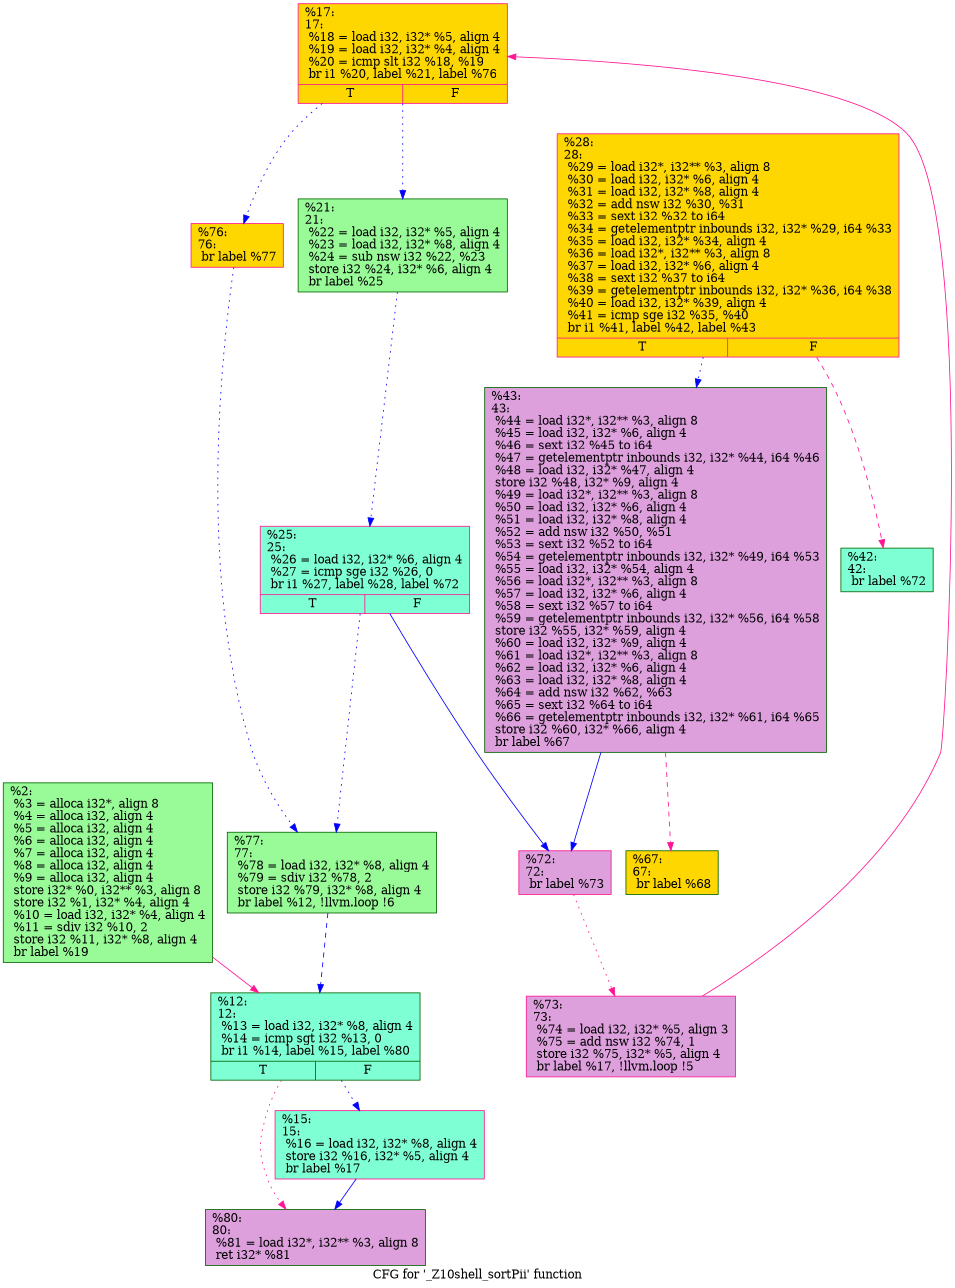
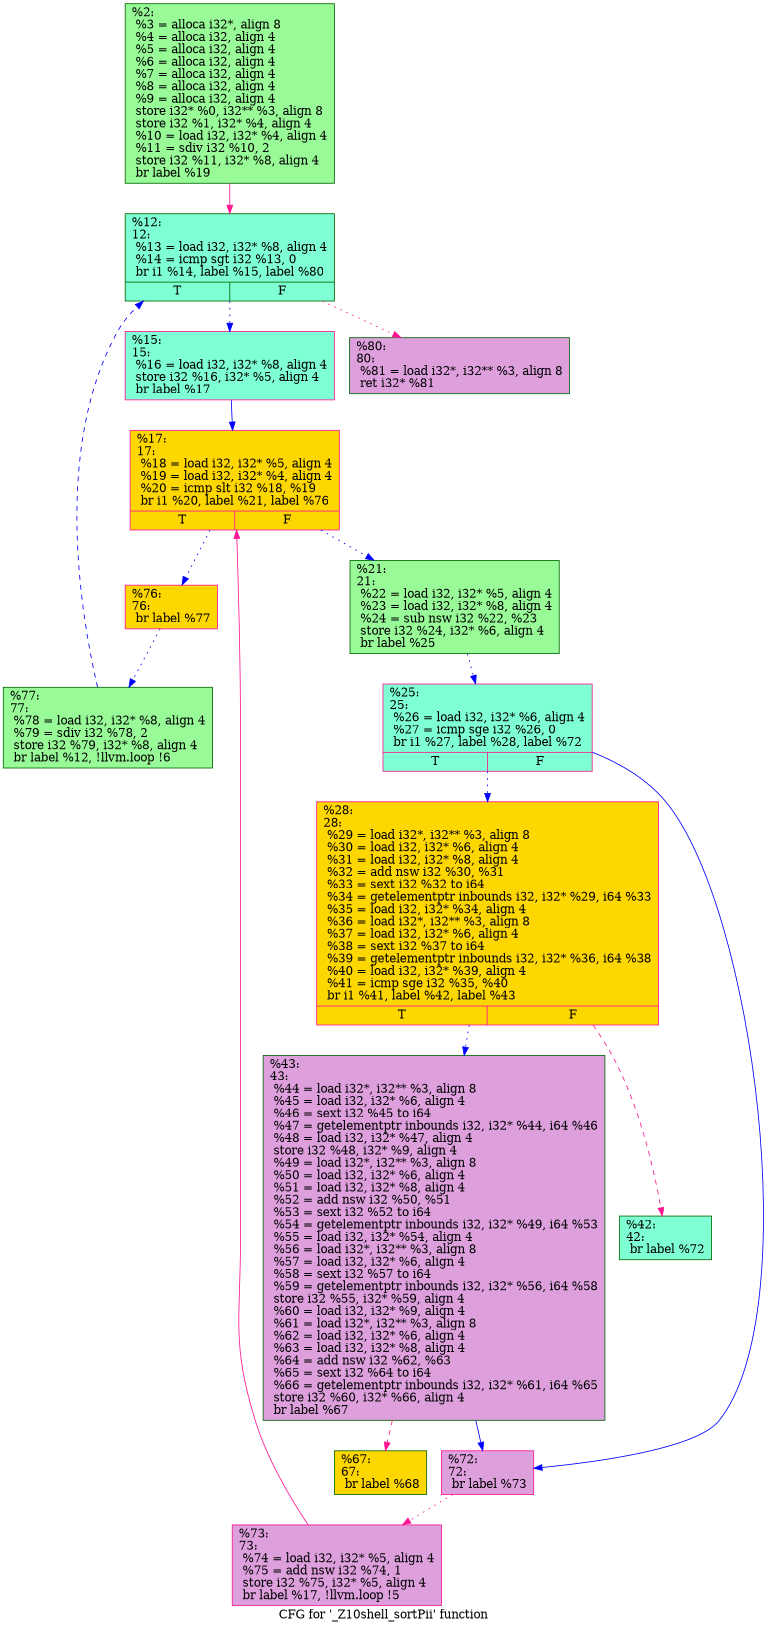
(349, 719) -> (488, 782)
(631, 1030) -> (337, 1559)
(348, 1191) -> (232, 411)
